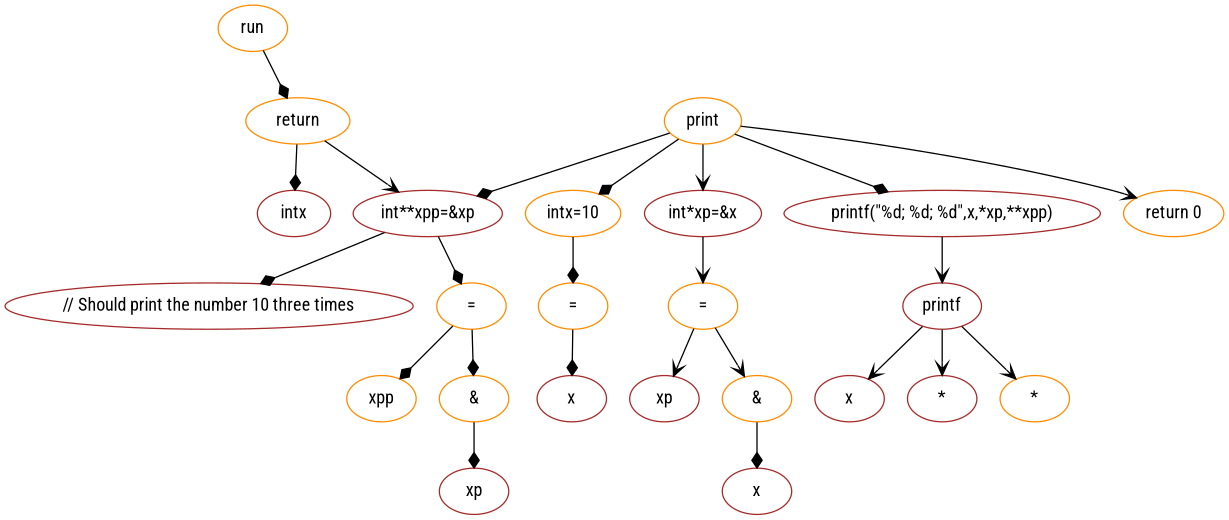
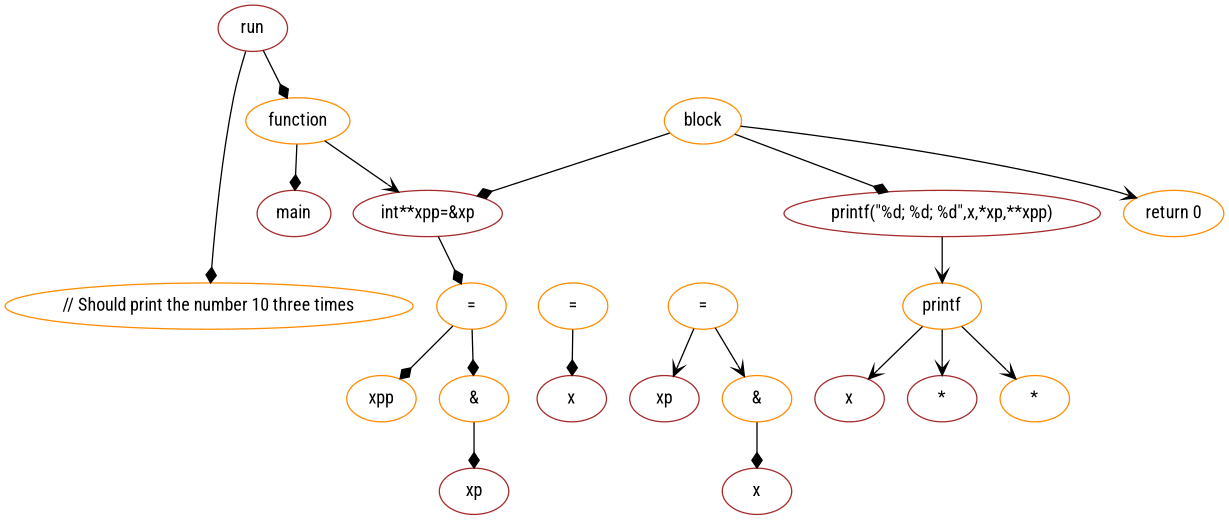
(253, 28) -> (253, 28)
(298, 121) -> (298, 121)
(703, 121) -> (703, 121)
(294, 213) -> (294, 213)
(573, 213) -> none
(703, 213) -> none
(330, 255) -> (223, 159)
(209, 306) -> (209, 306)
(942, 306) -> (942, 306)
